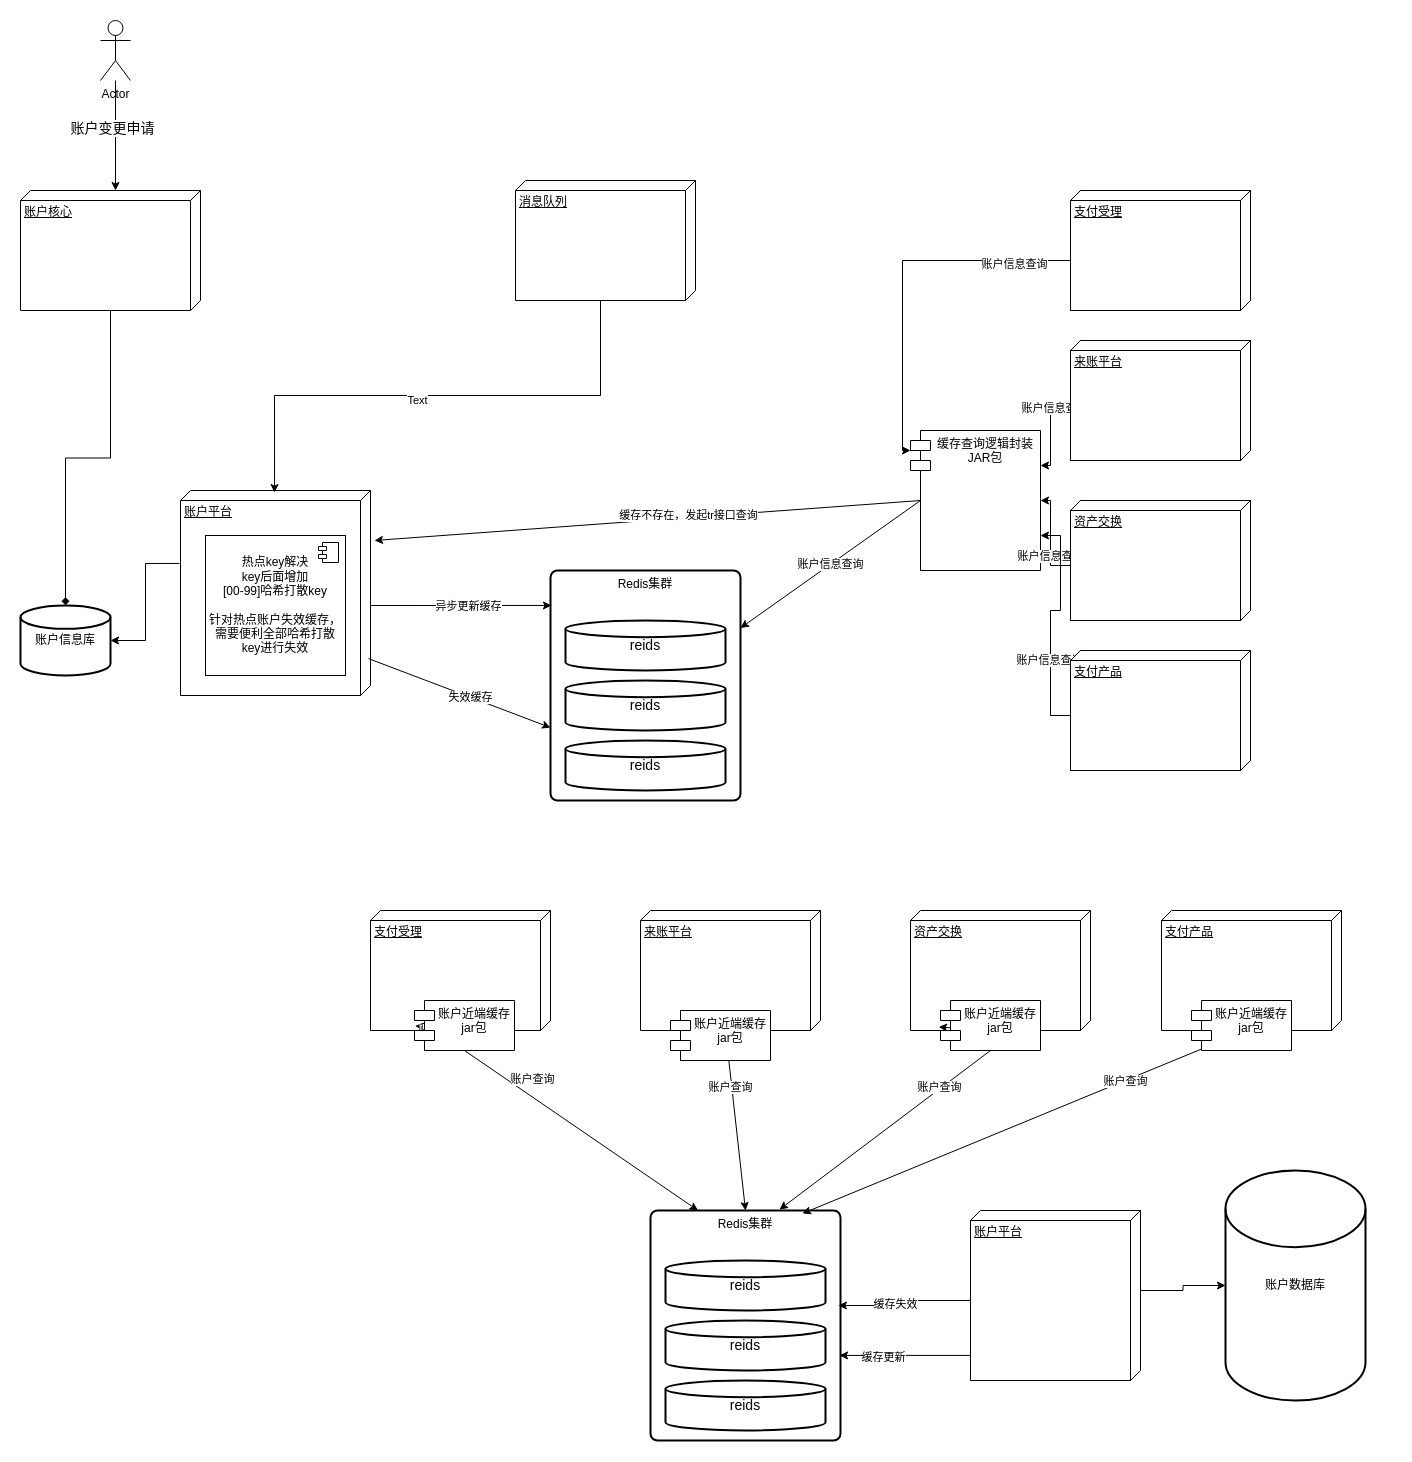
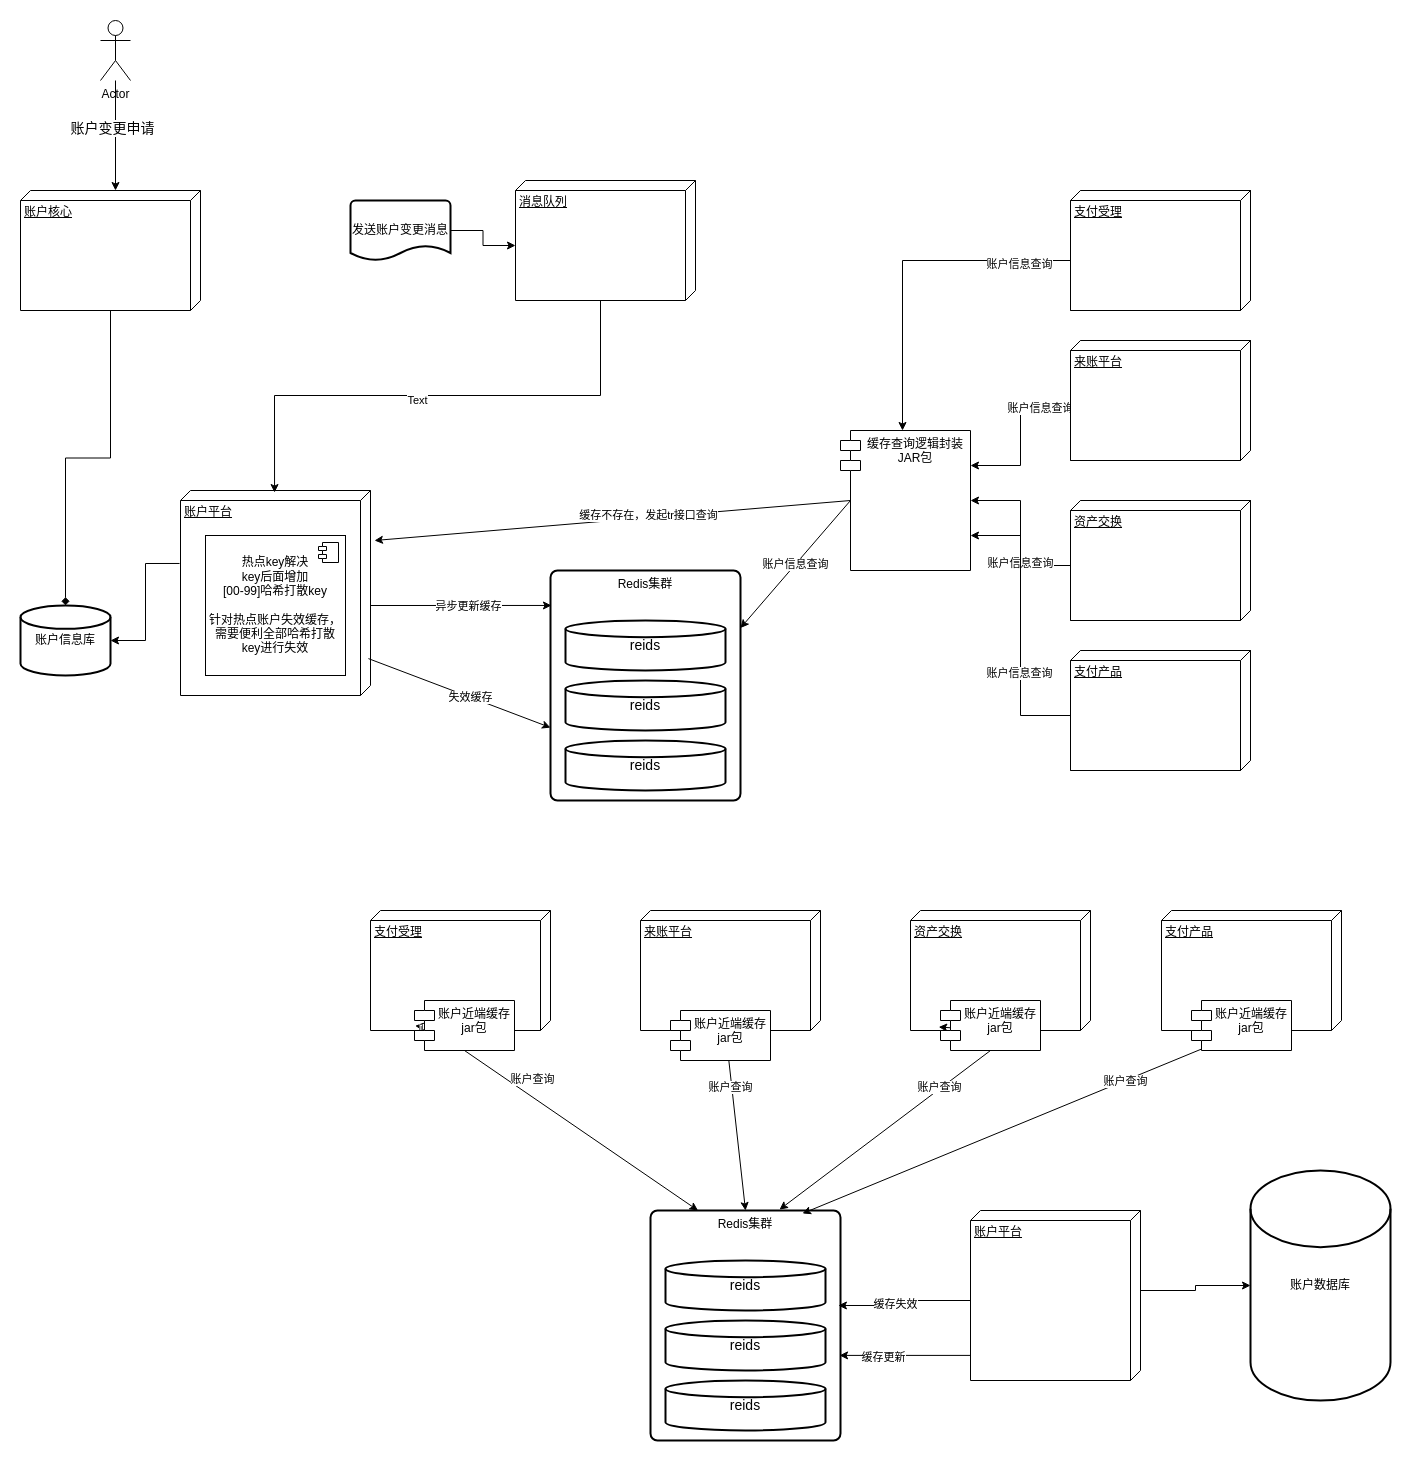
none -> (401, 231)
none -> (483, 235)
(976, 501) -> (906, 501)
(1296, 1286) -> (1321, 1286)
